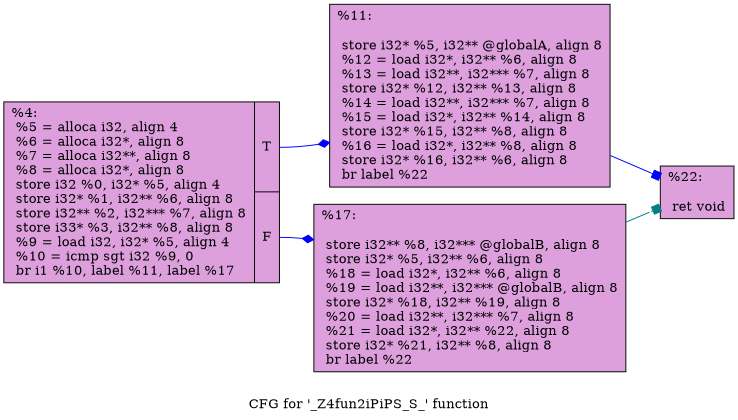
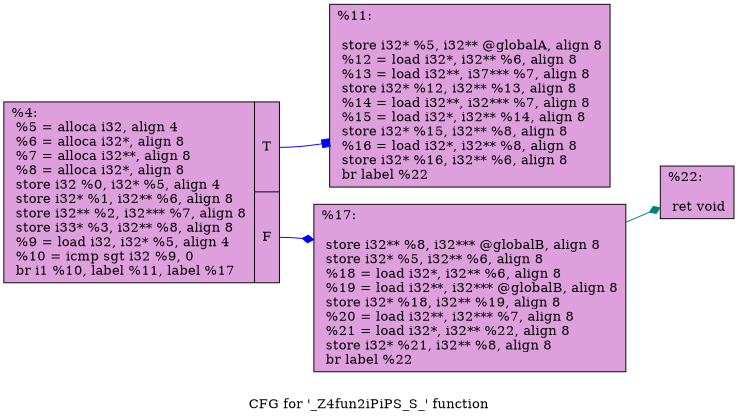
(464, 74) -> (464, 74)
(300, 147) -> (300, 147)
(631, 164) -> none
(638, 217) -> (638, 217)
